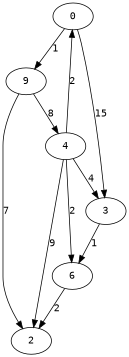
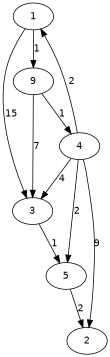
(73, 16) -> (33, 16)
(51, 114) -> (62, 114)
(3, 208) -> (33, 142)
(72, 276) -> (66, 276)
